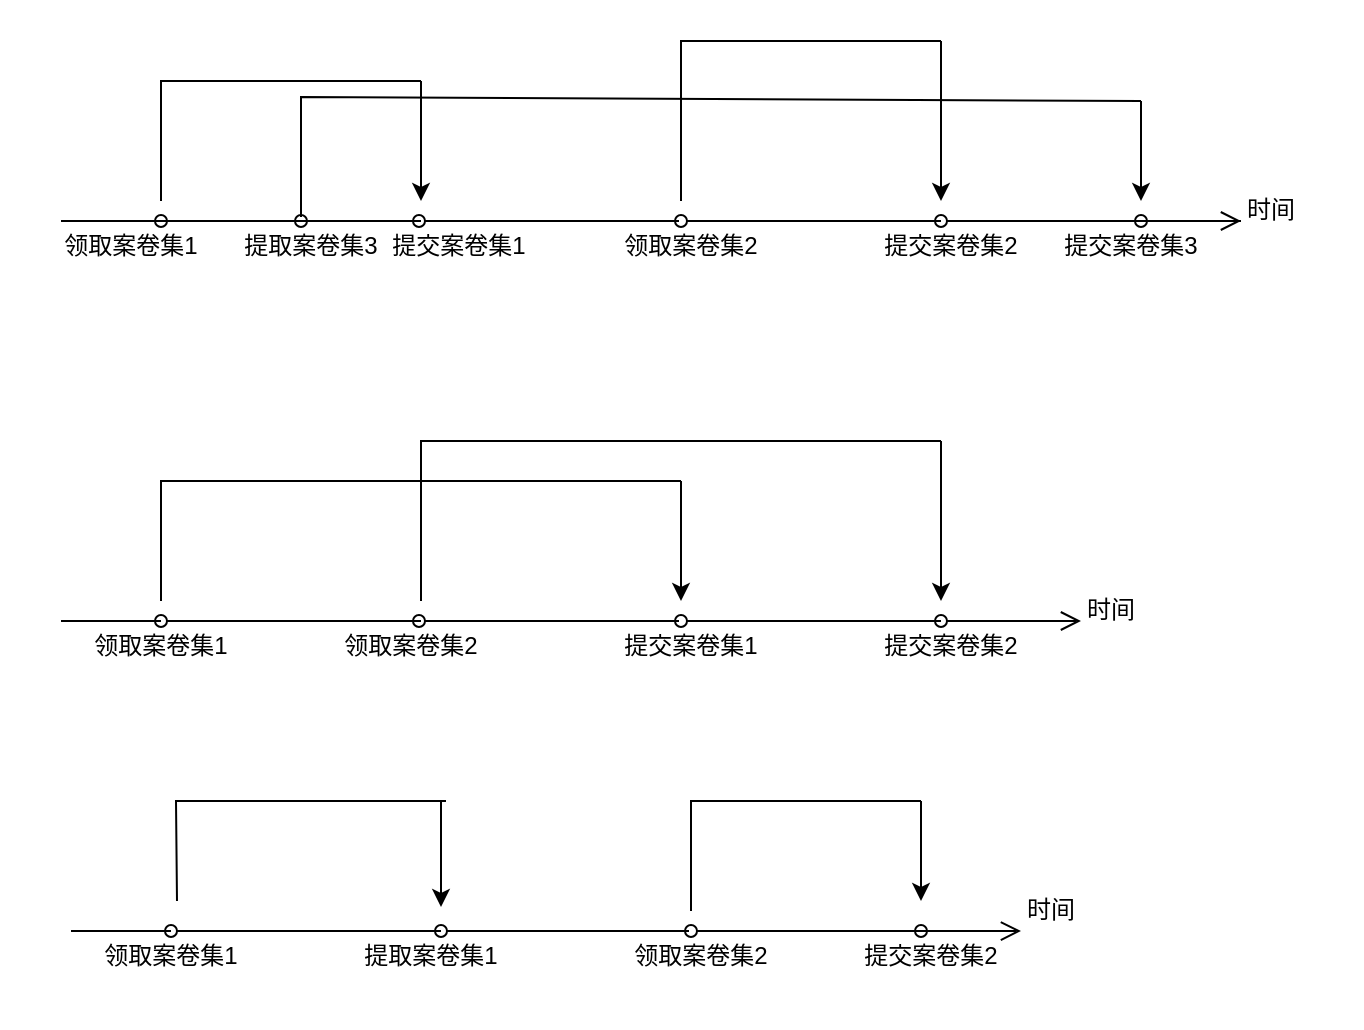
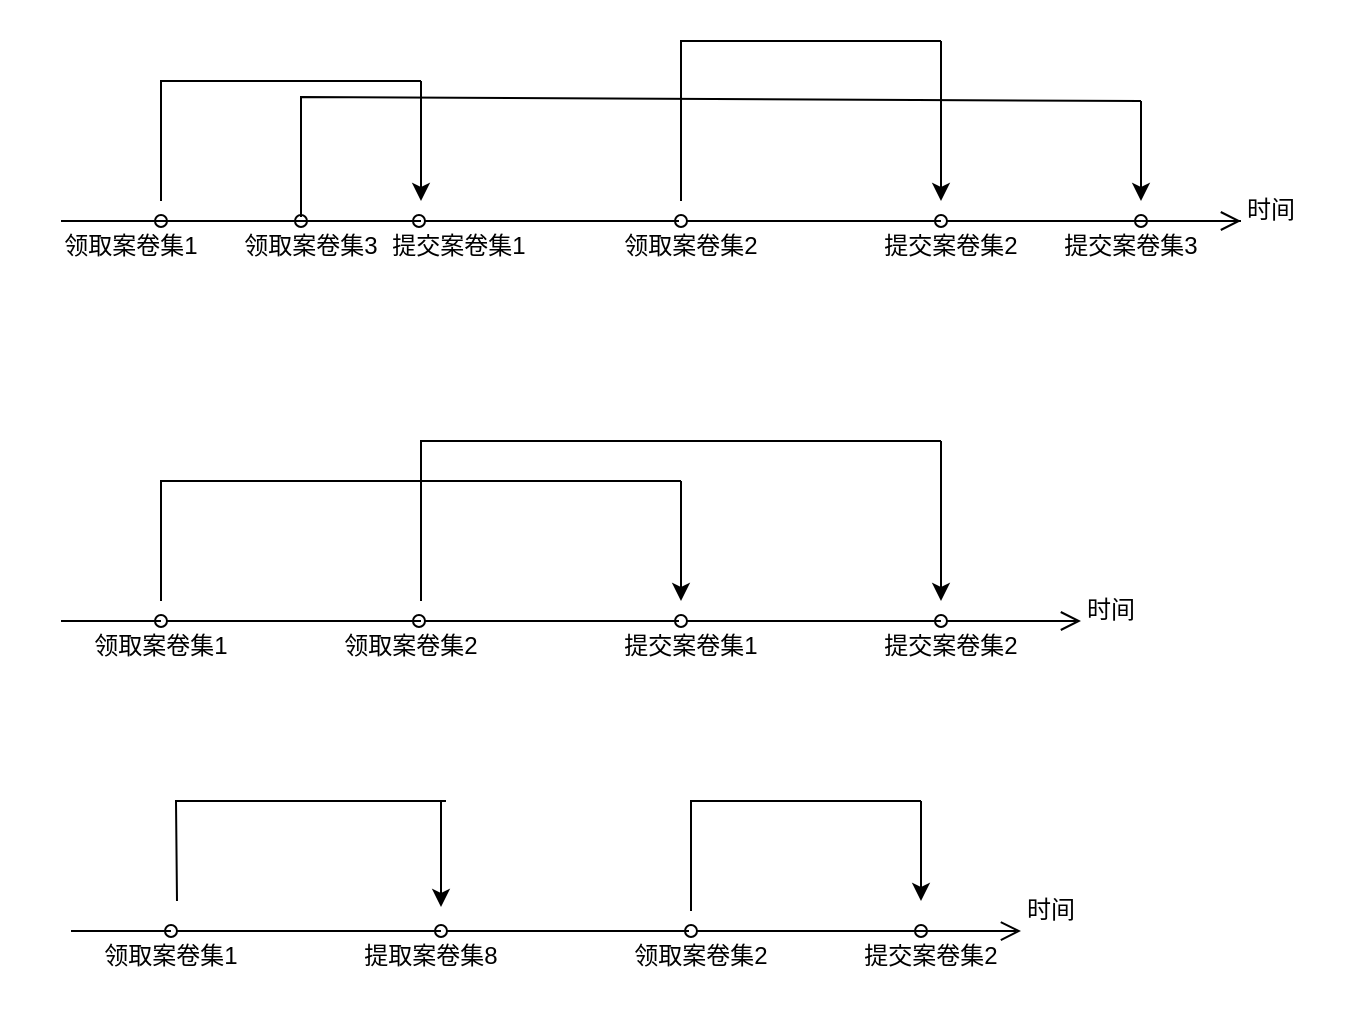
(312, 247) -> (312, 247)
(432, 957) -> (432, 957)
